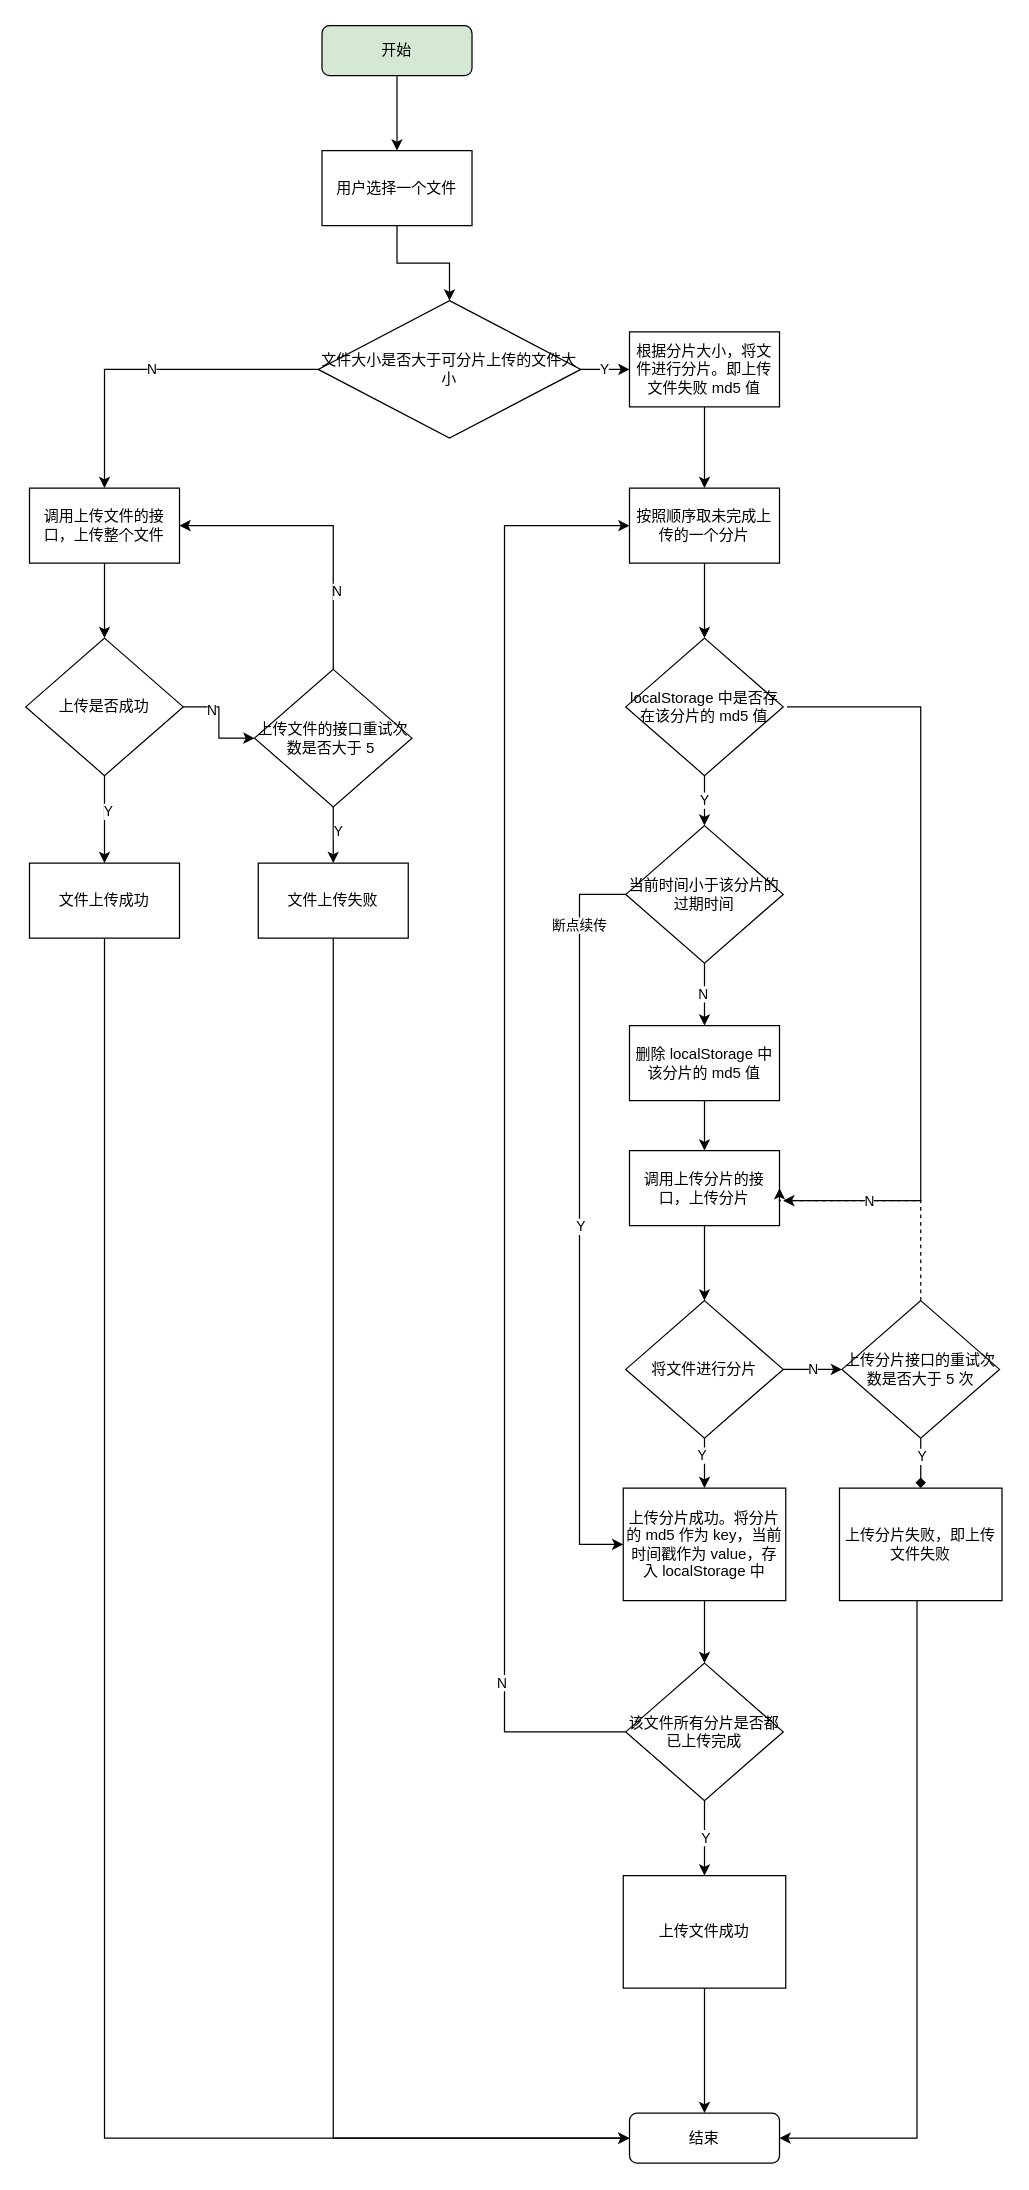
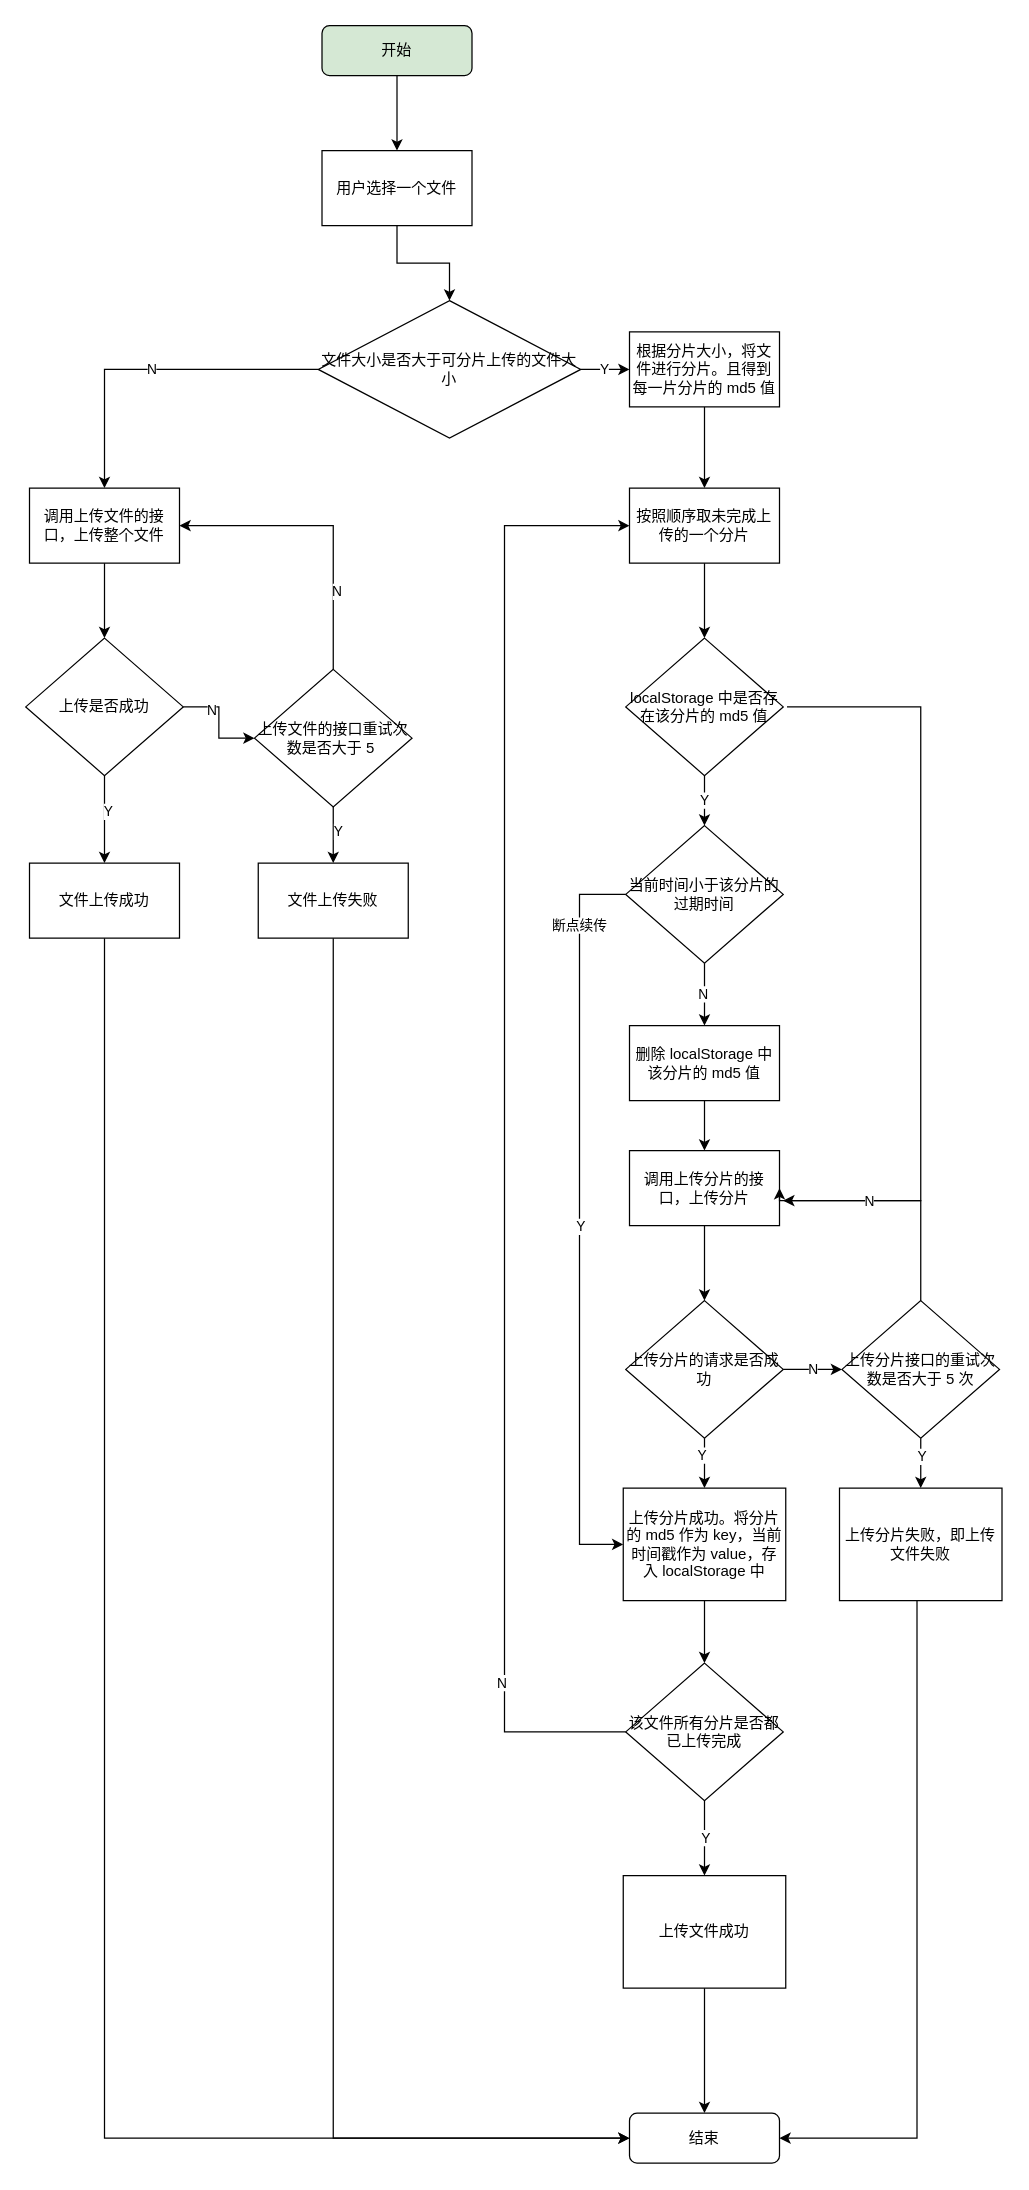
(704, 369) -> (704, 369)
(921, 1250) -> (921, 1250)
(704, 1369) -> (704, 1369)
(921, 1477) -> (921, 1478)
